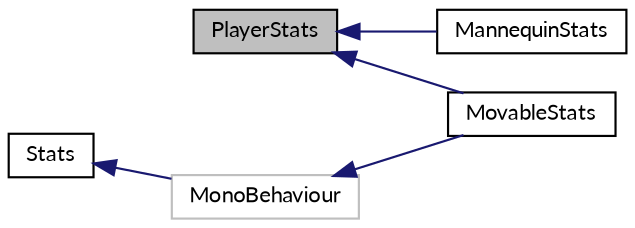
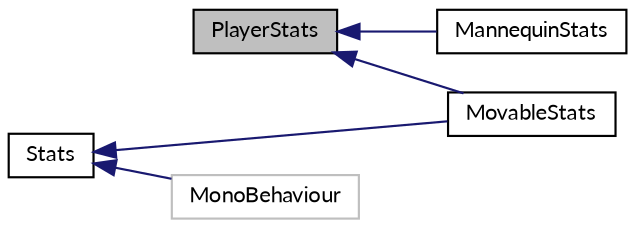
(409, 152) -> (282, 136)
